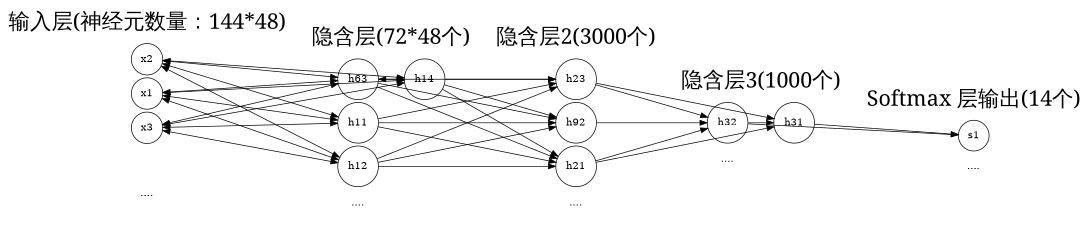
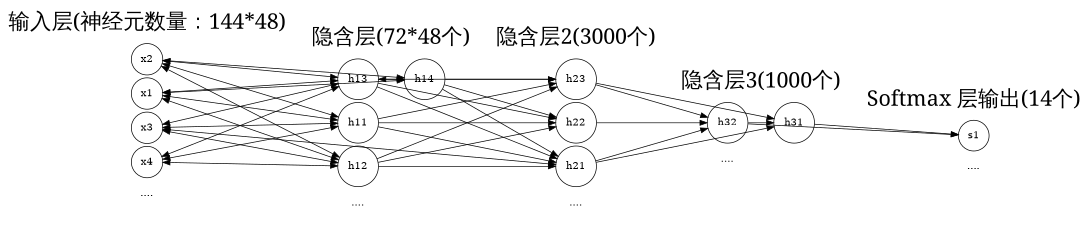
(358, 79) -> (358, 79)
(278, 105) -> (359, 147)
(576, 123) -> (576, 123)
none -> (147, 162)
